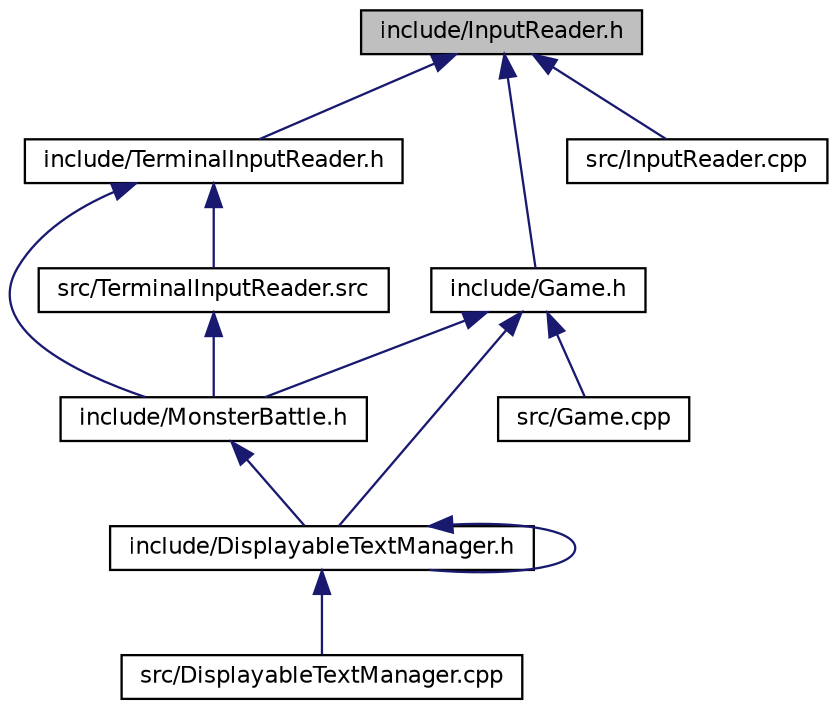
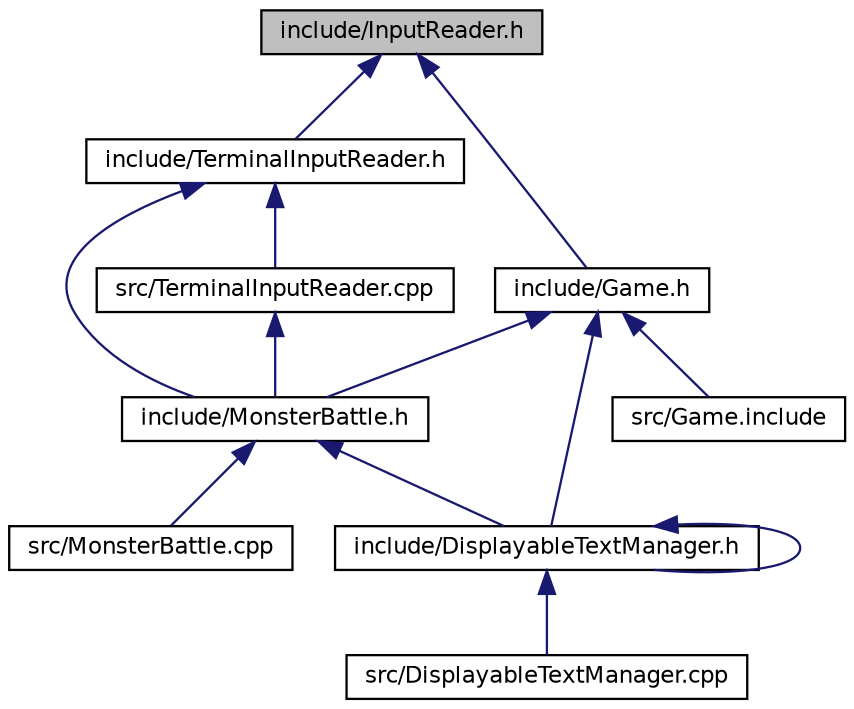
(697, 161) -> none
(214, 290) -> (275, 290)
(594, 419) -> (729, 419)
none -> (151, 548)
